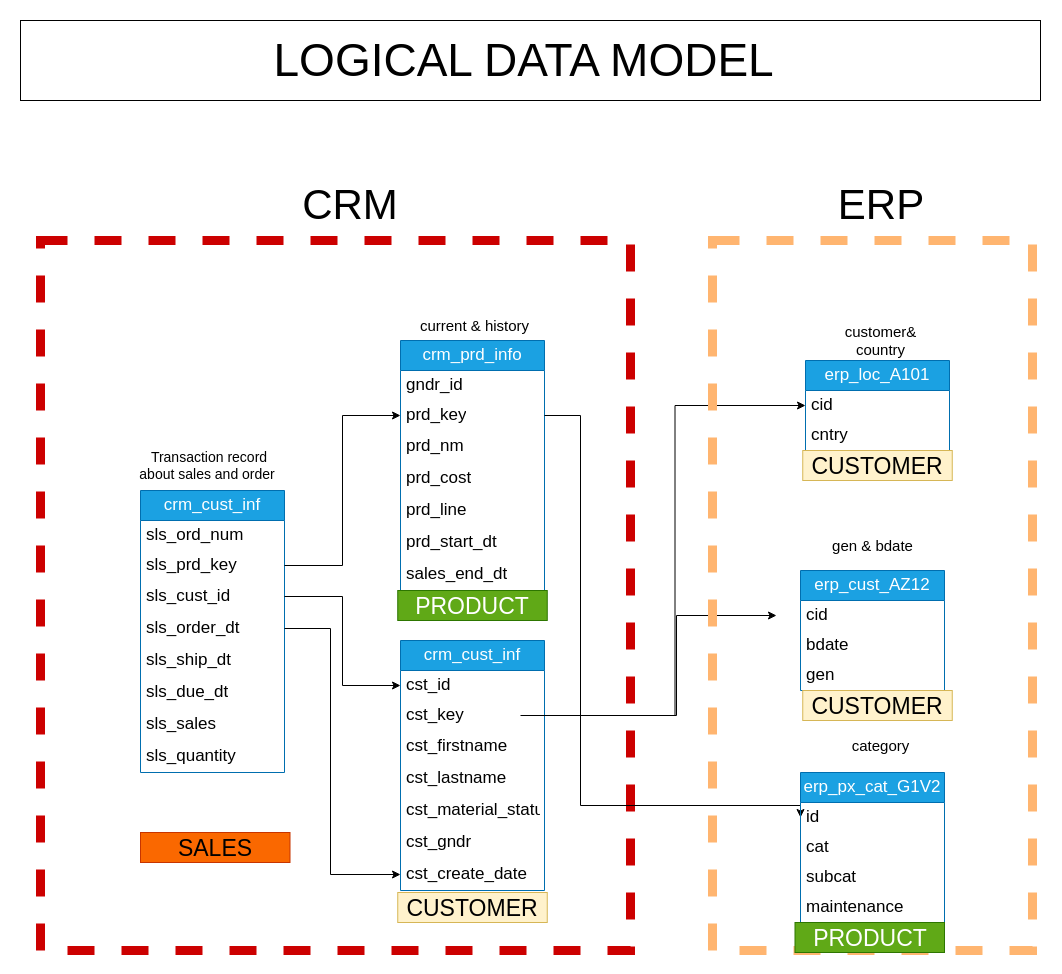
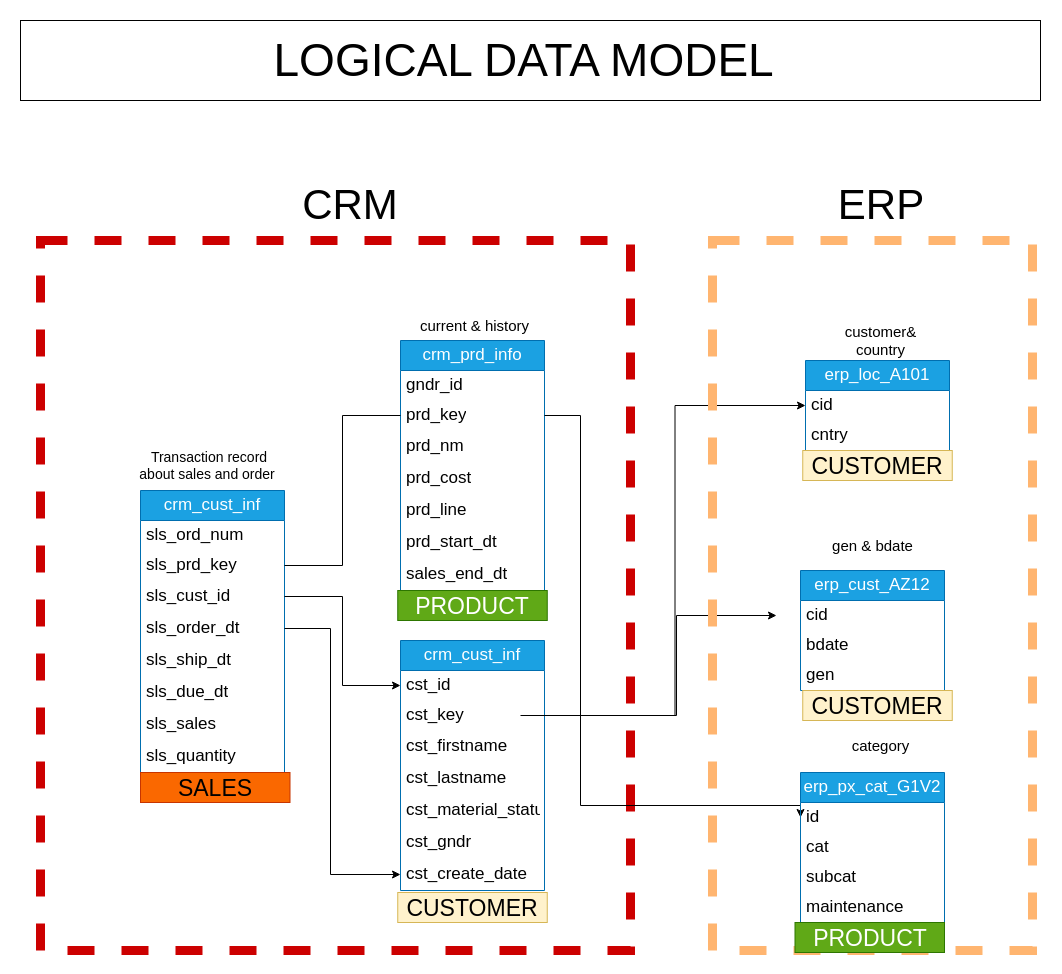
(392, 416) -> (394, 416)
(215, 848) -> (215, 788)
